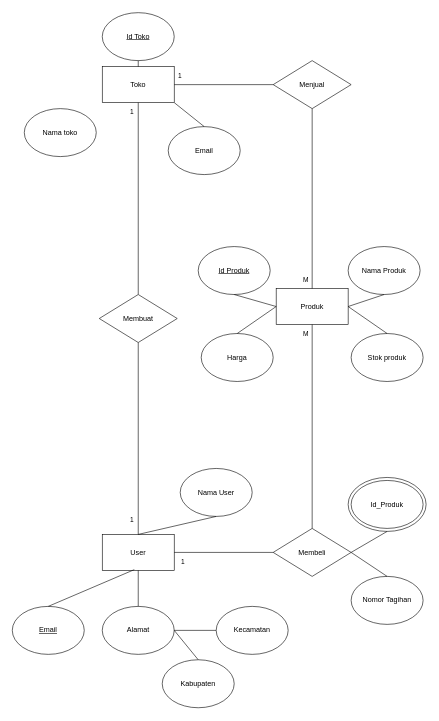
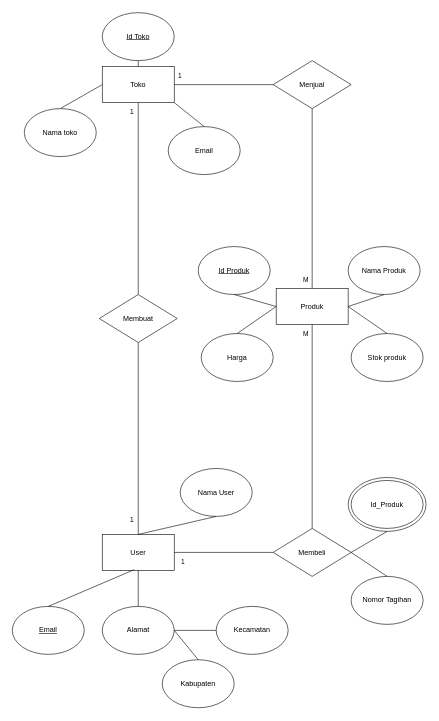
none -> (81, 96)
